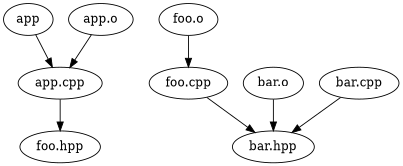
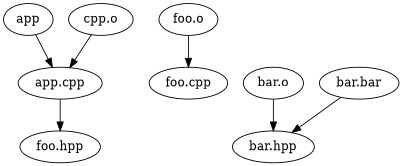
(101, 19) -> (101, 19)
(359, 83) -> (359, 83)
(227, 112) -> none
